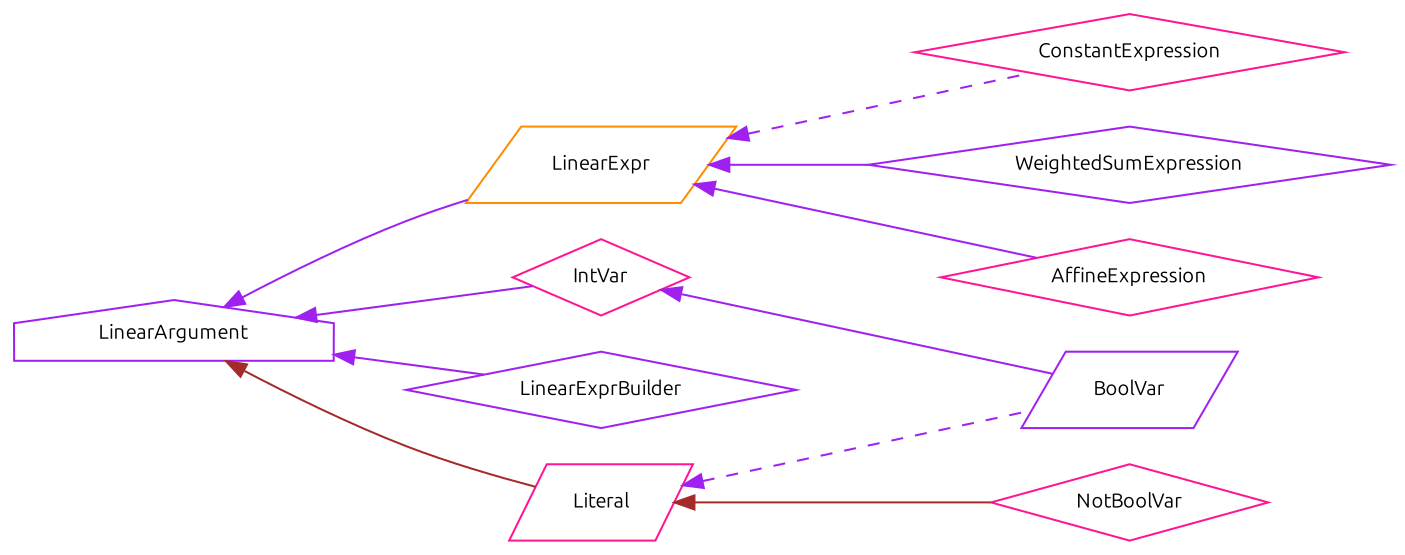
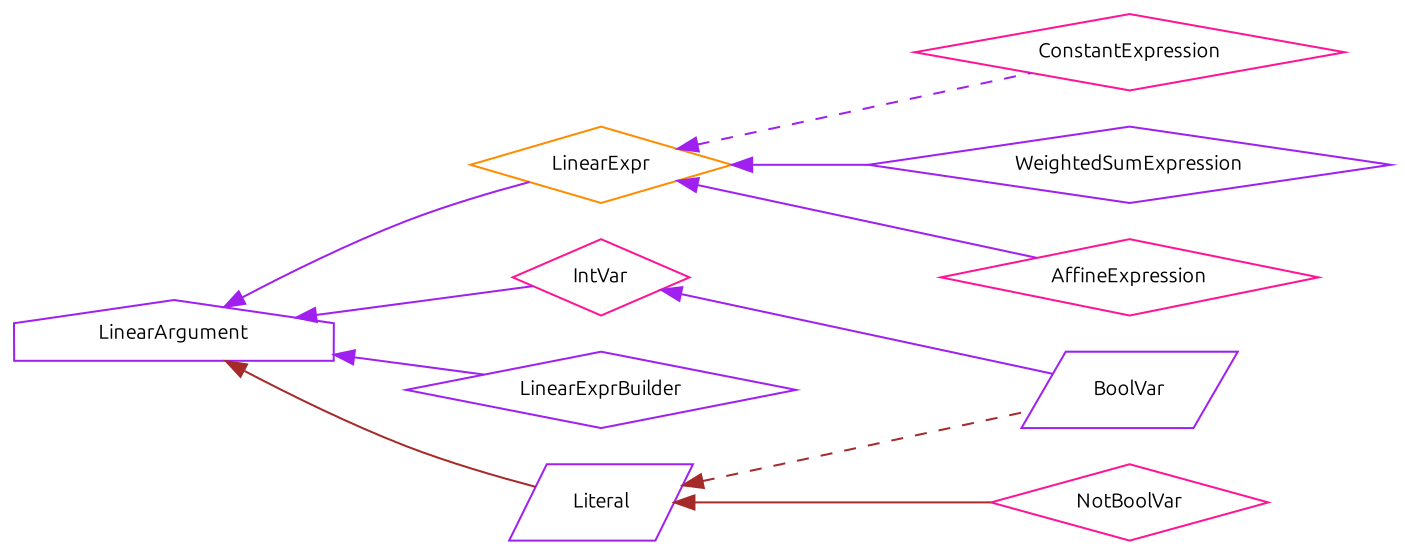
(601, 165) -> (601, 165)
(867, 446) -> (867, 446)
(601, 502) -> (601, 502)
